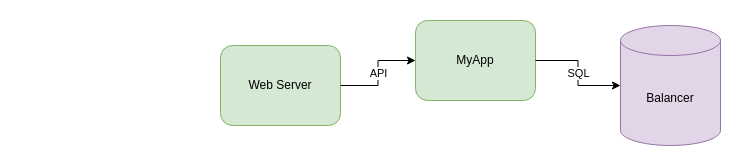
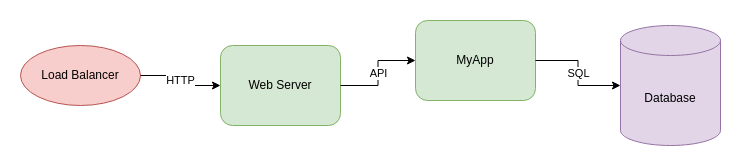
none -> (81, 76)
none -> (162, 76)
(671, 99) -> (671, 99)
